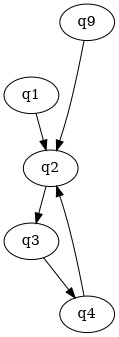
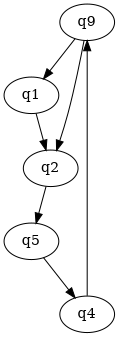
none -> (62, 55)
(31, 241) -> (31, 241)
(73, 246) -> (87, 173)
